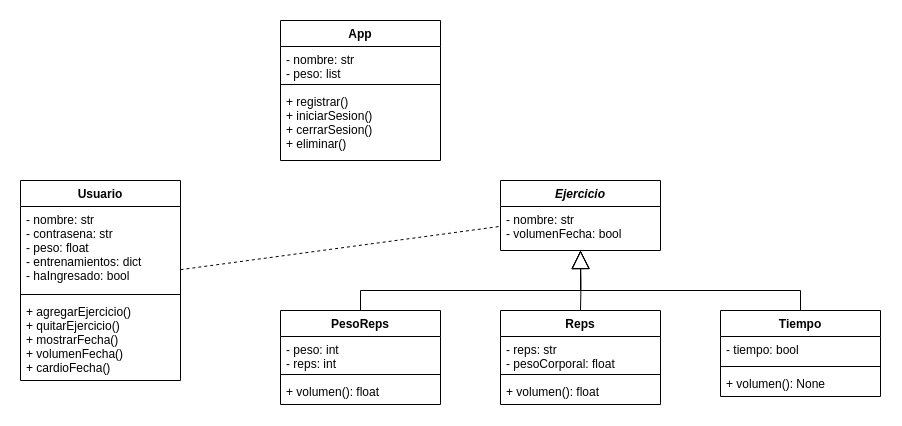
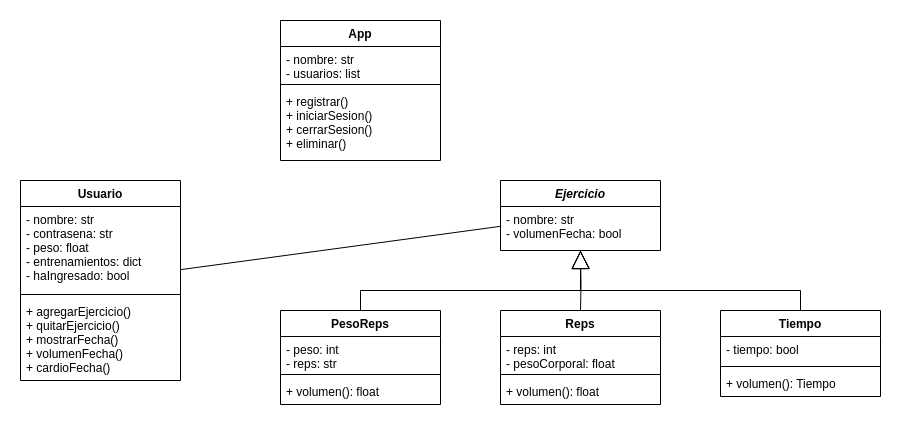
(325, 60) -> (325, 60)
(340, 248) -> (340, 248)
(317, 350) -> (317, 350)
(538, 350) -> (537, 350)
(777, 384) -> (782, 384)
